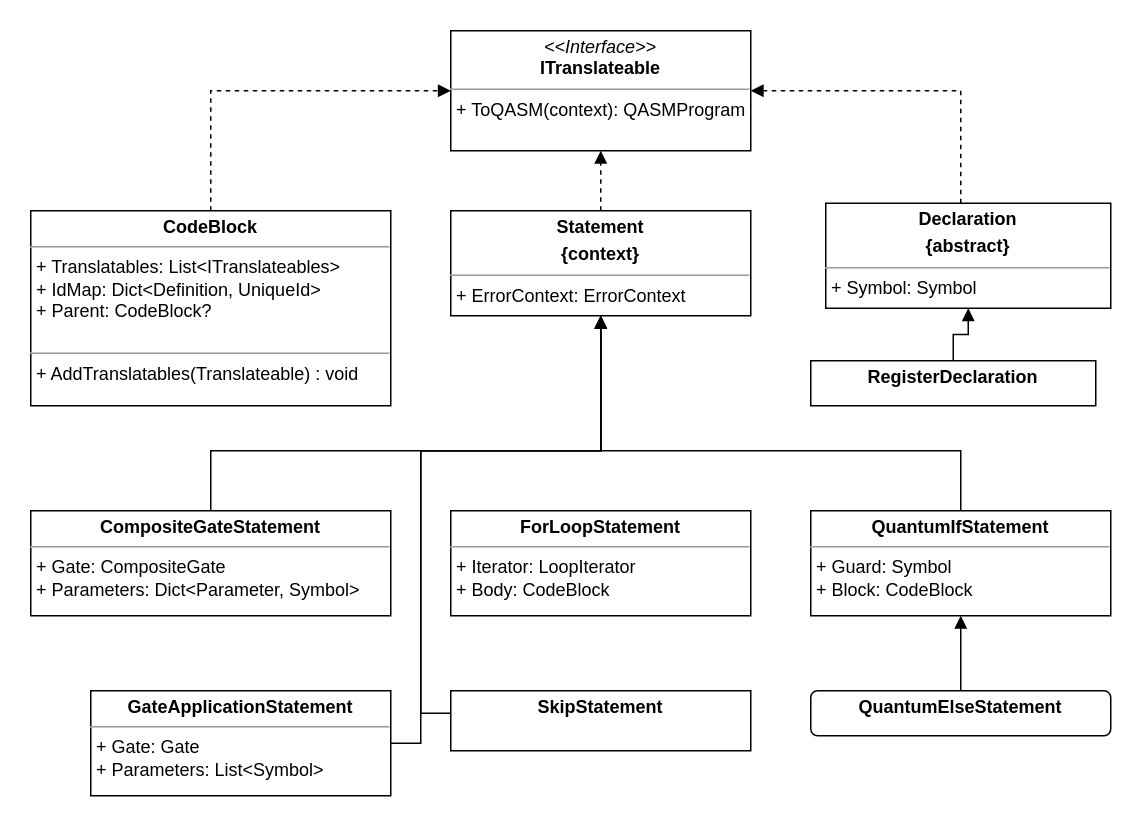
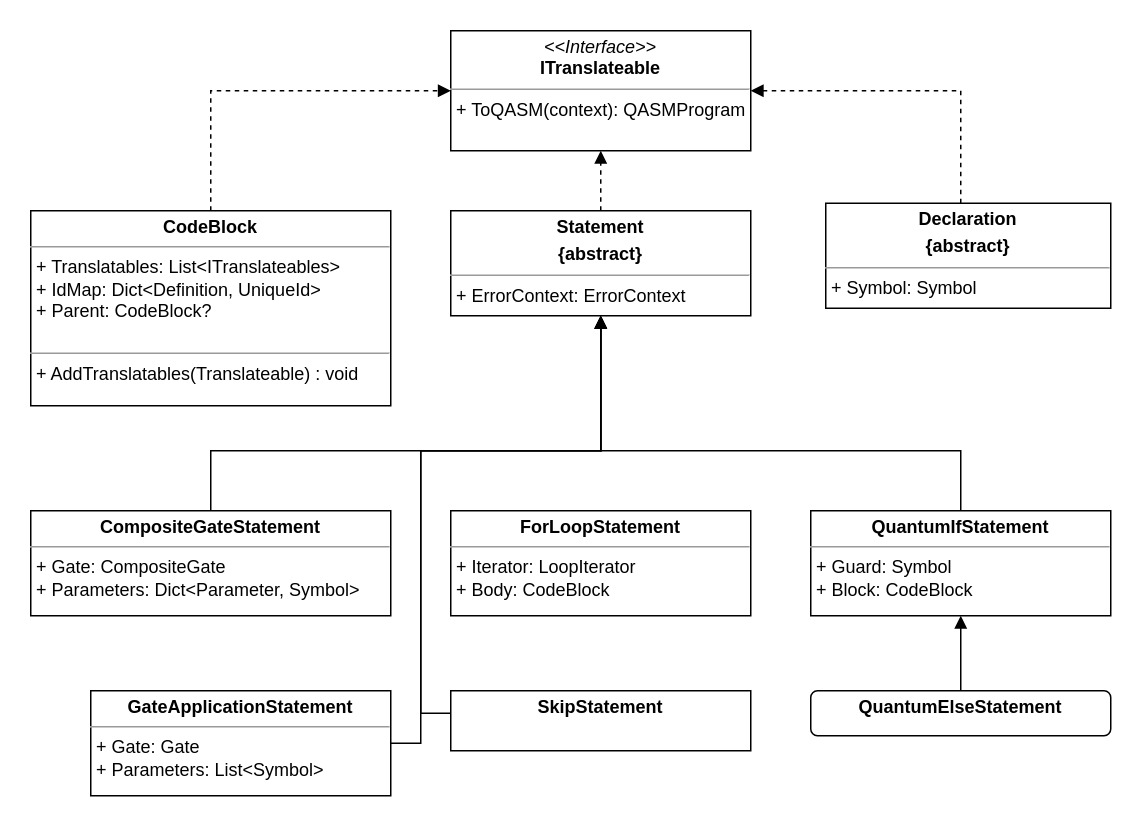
(585, 243) -> (585, 243)
(954, 335) -> none
(953, 383) -> none
